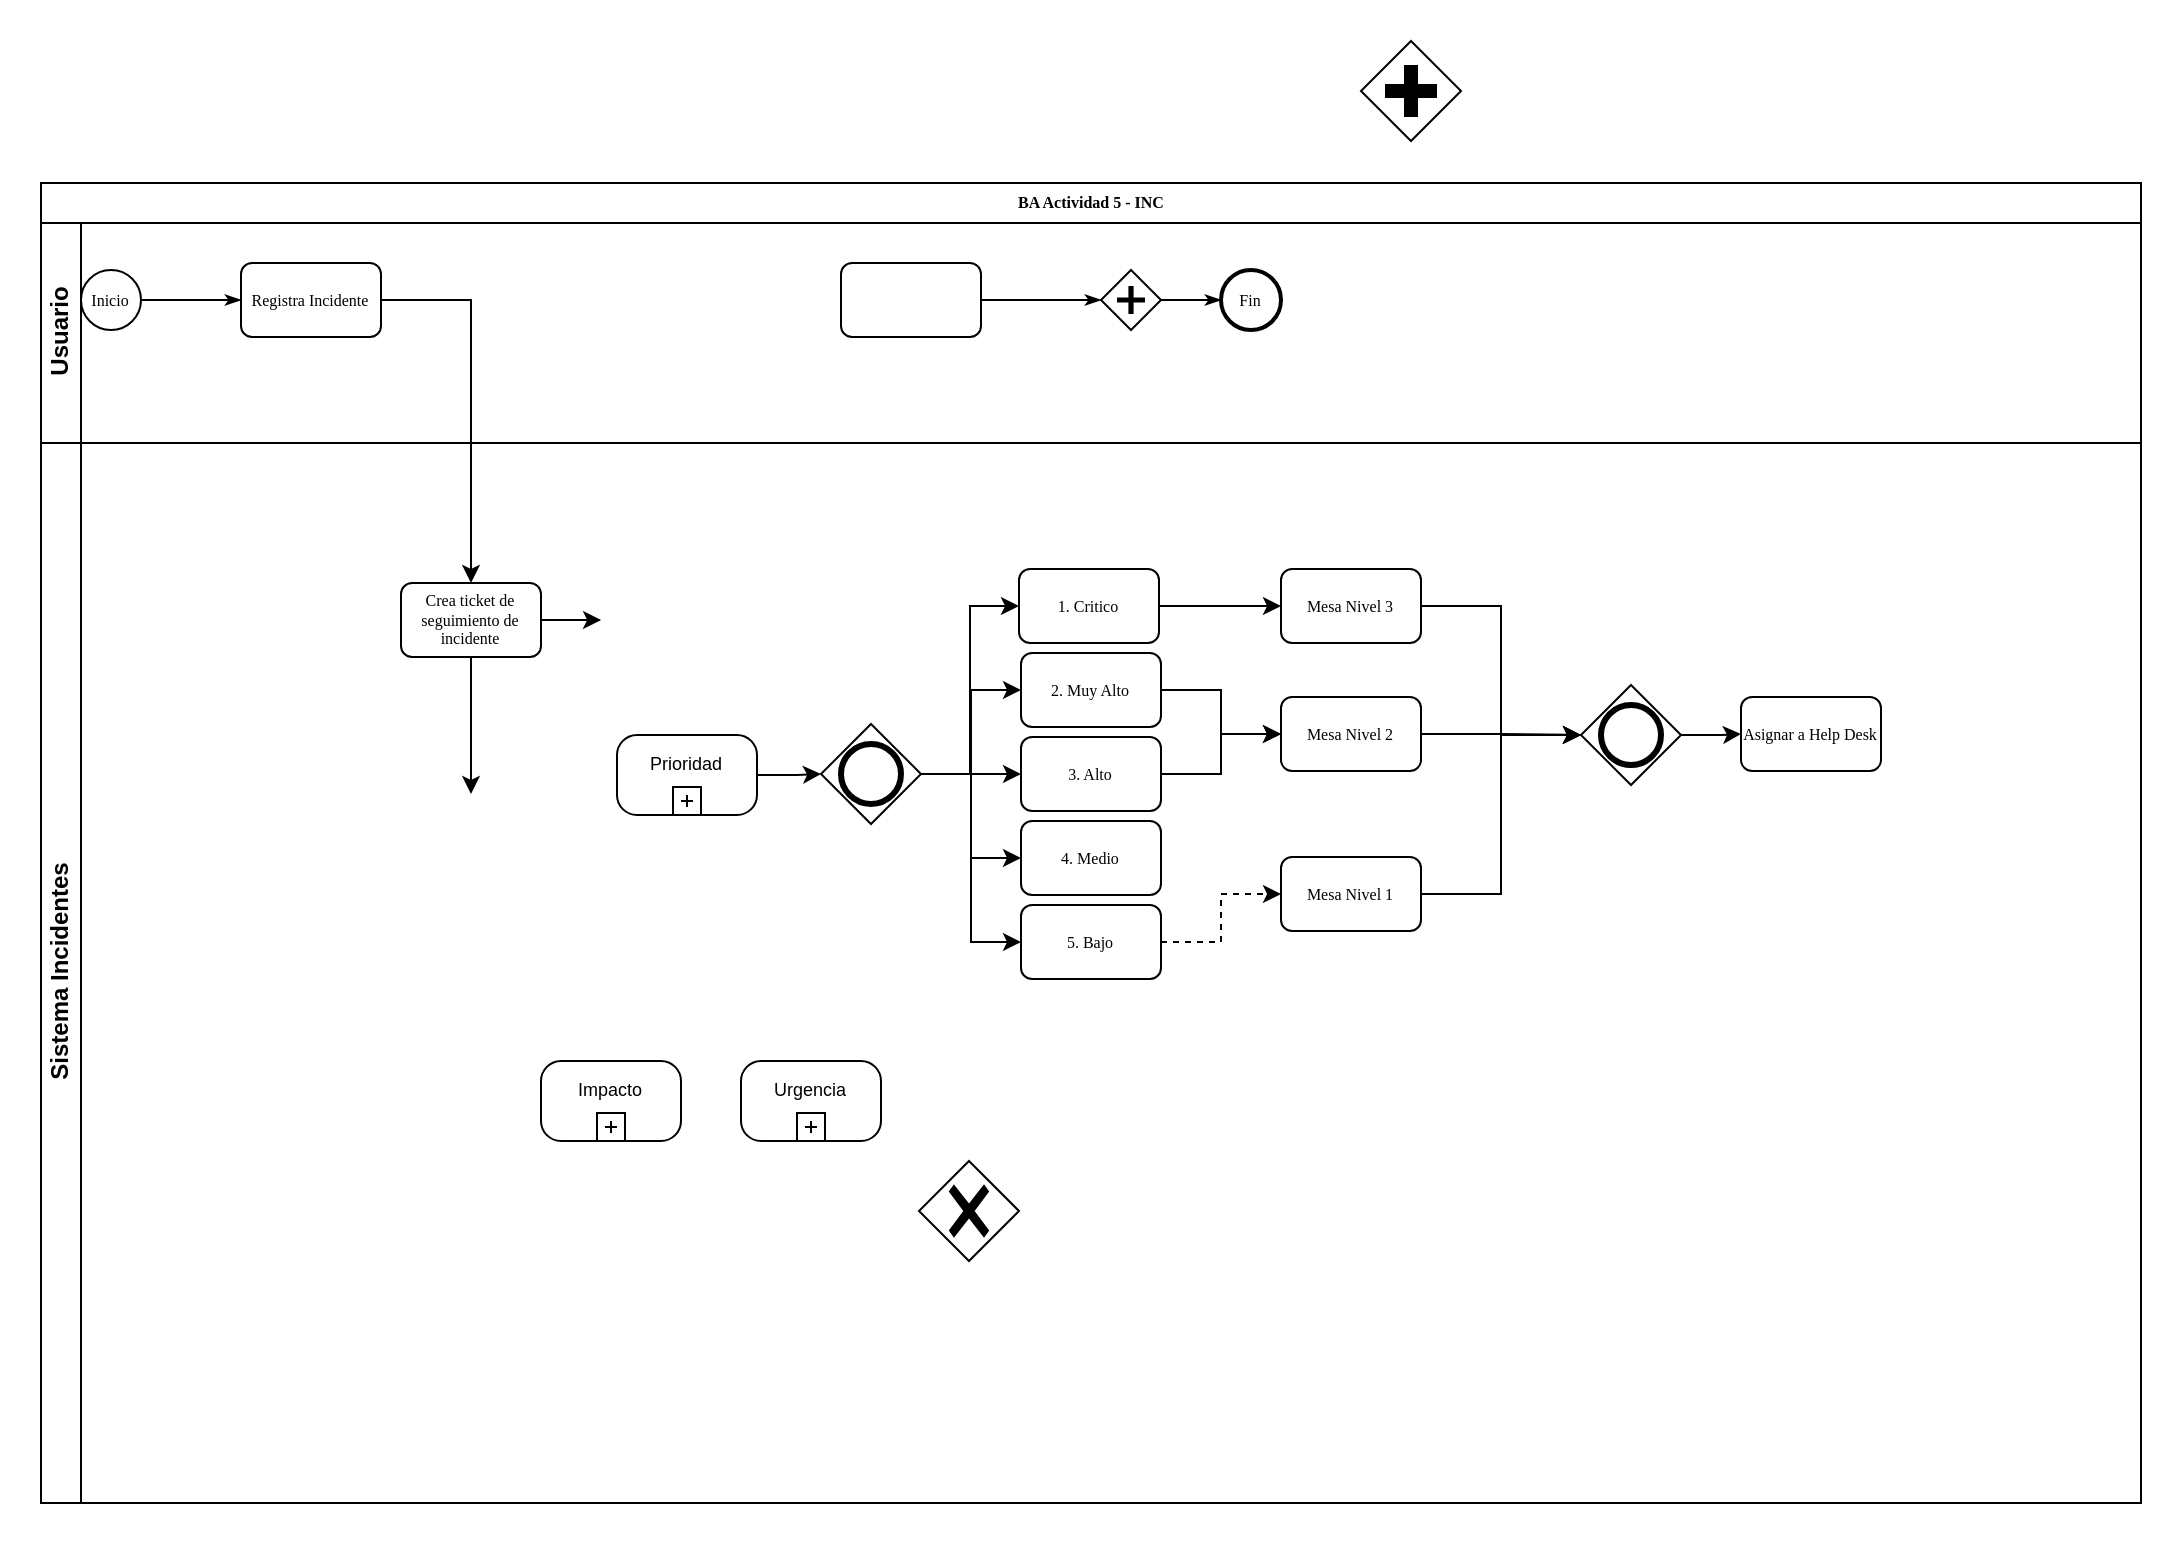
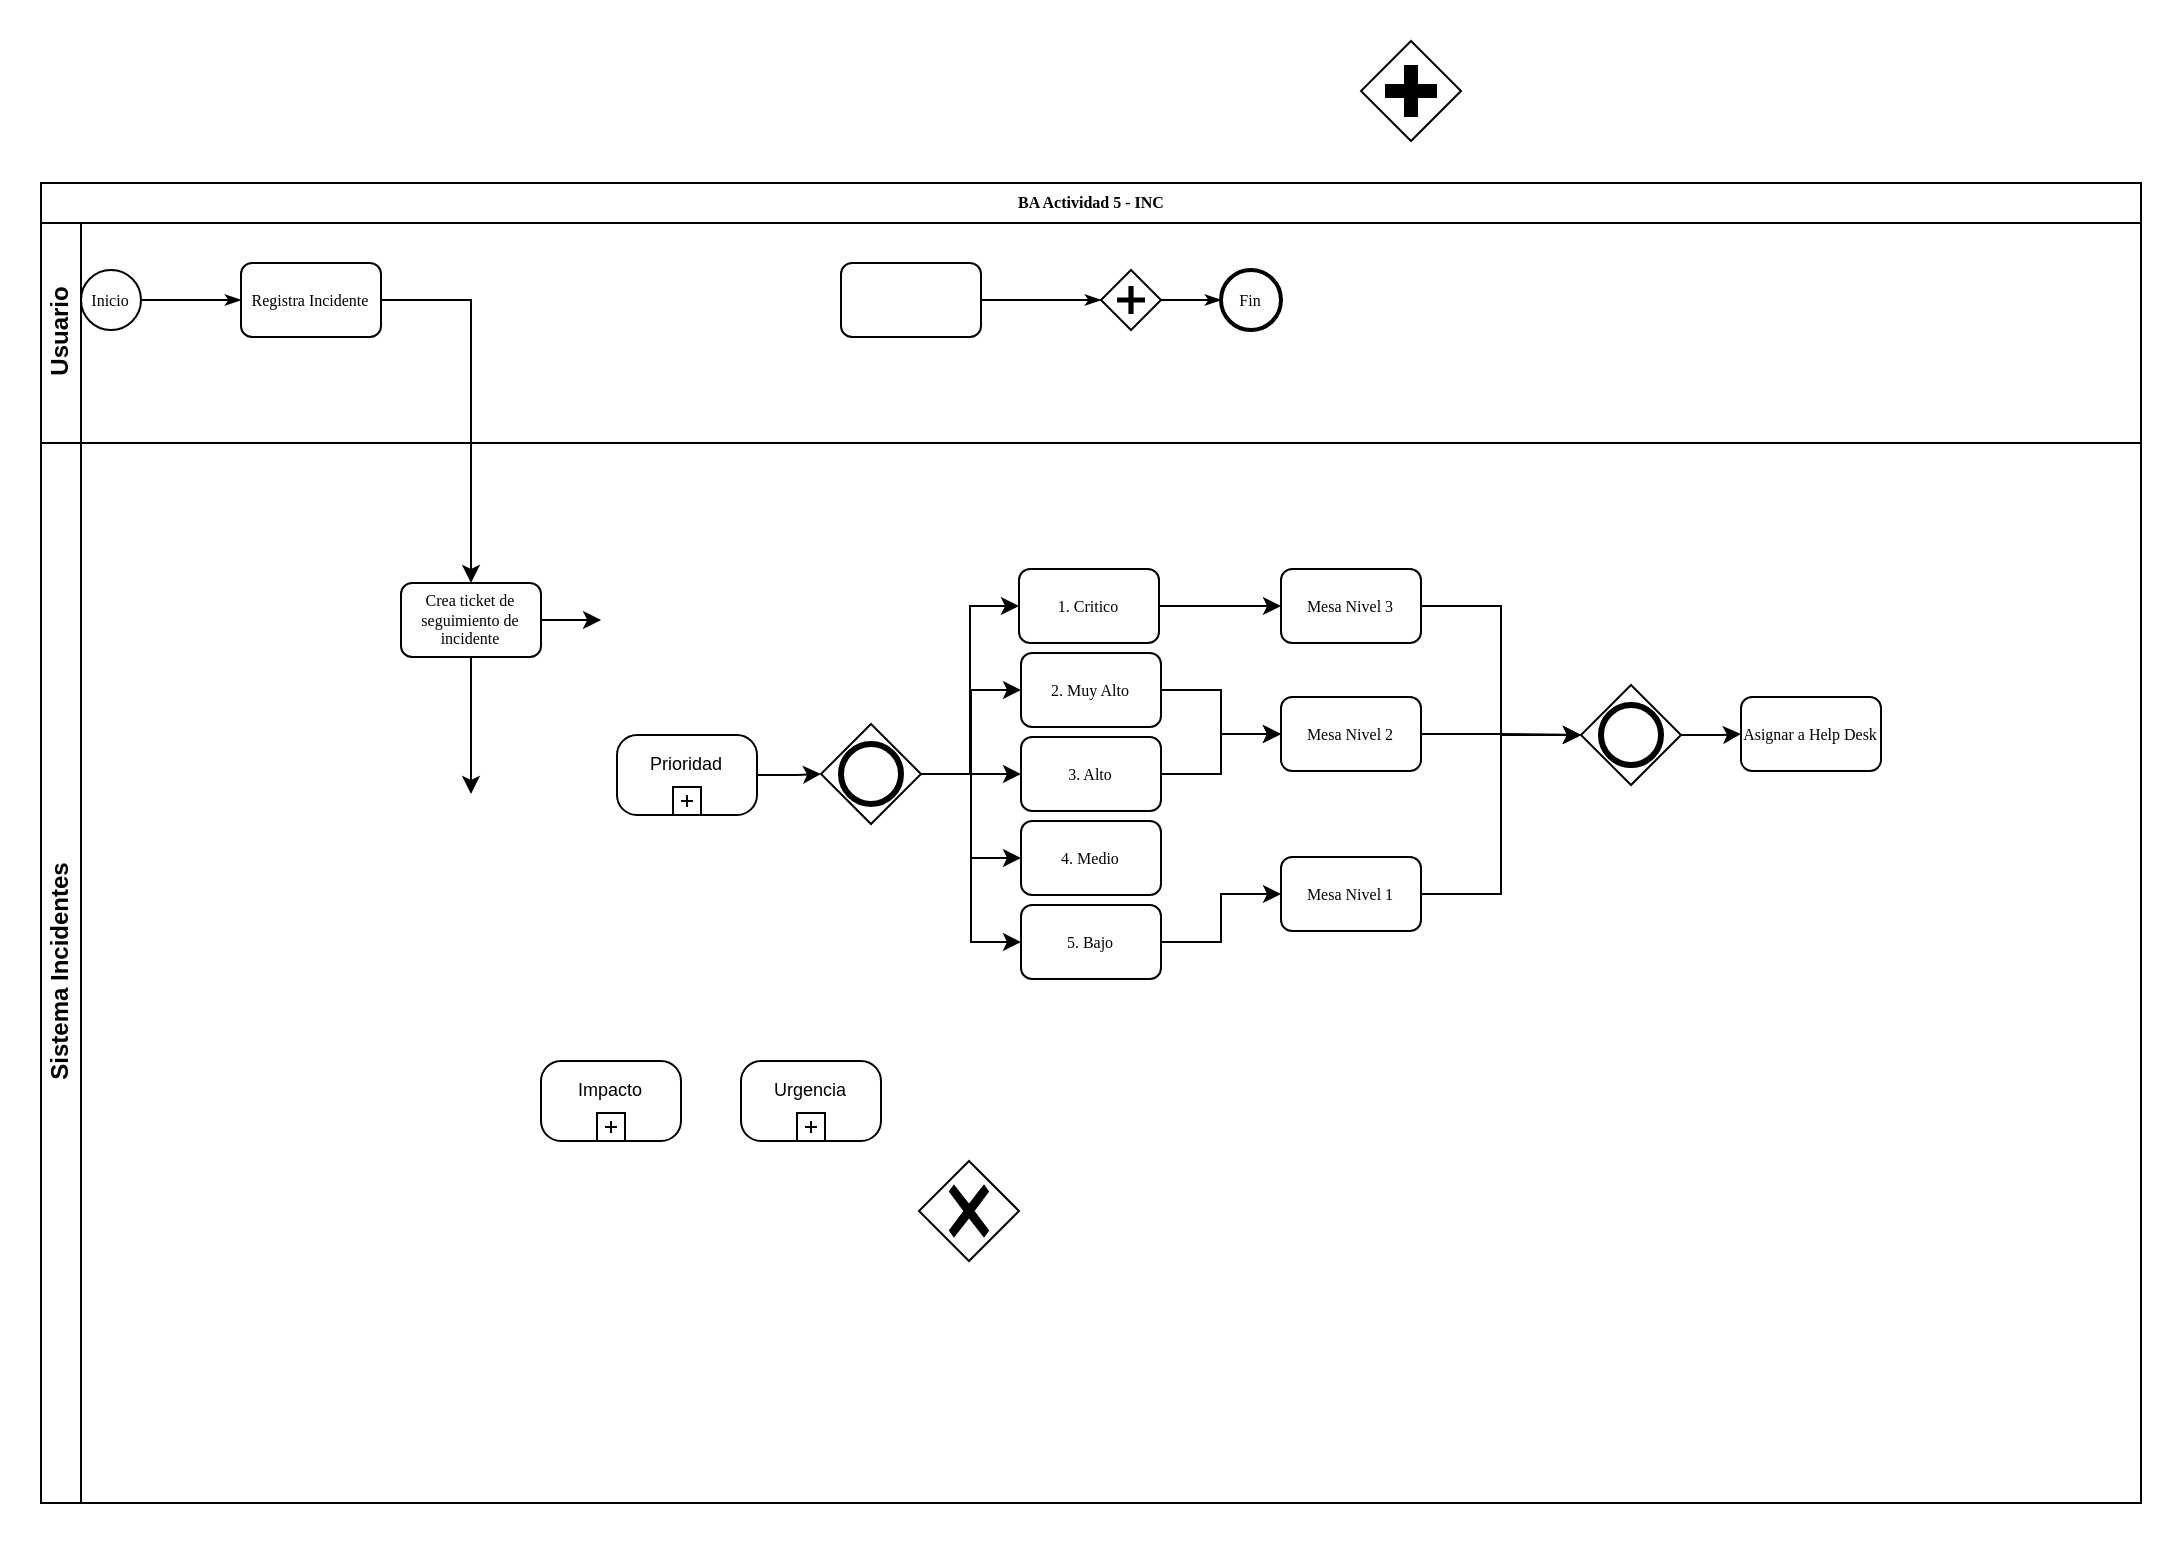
(1221, 923) -> (1221, 923)
